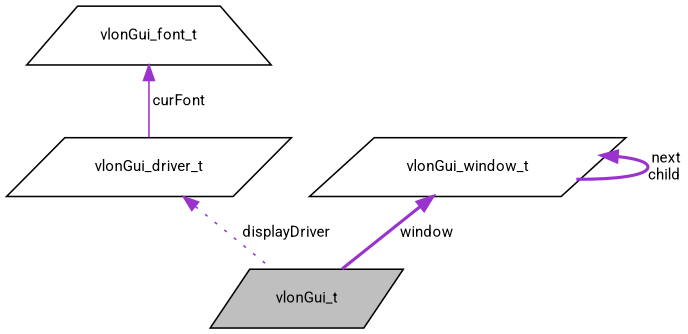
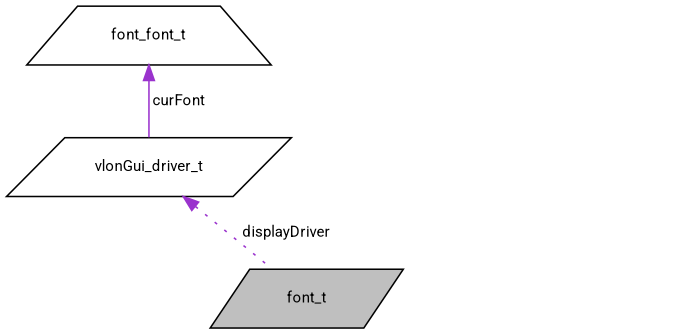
(149, 36) -> (149, 36)
(468, 167) -> none
(307, 299) -> (307, 299)
